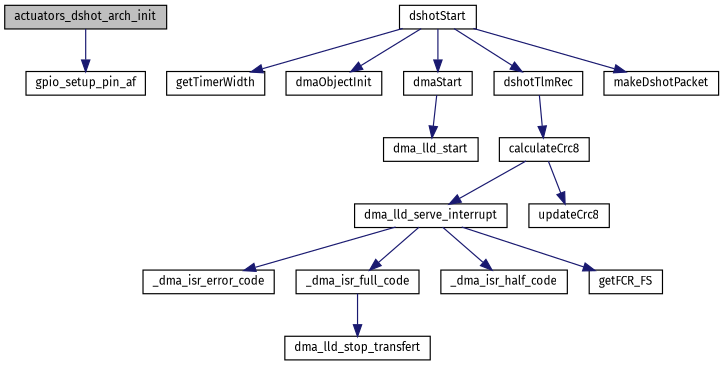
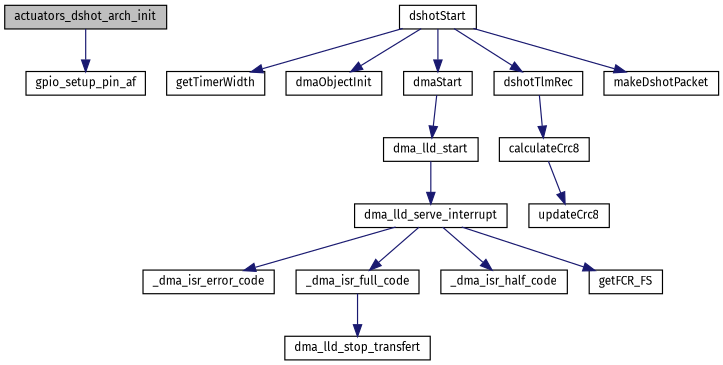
(493, 180) -> (431, 177)
